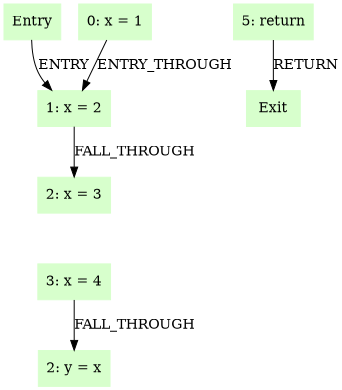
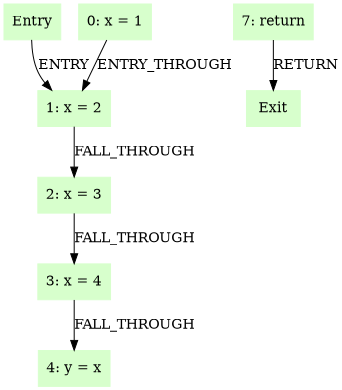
(273, 22) -> (273, 22)
none -> (74, 234)
(74, 368) -> (74, 368)
